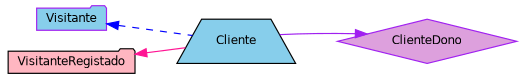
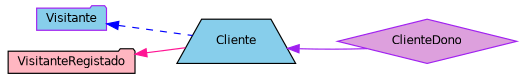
(317, 34) -> (333, 49)
